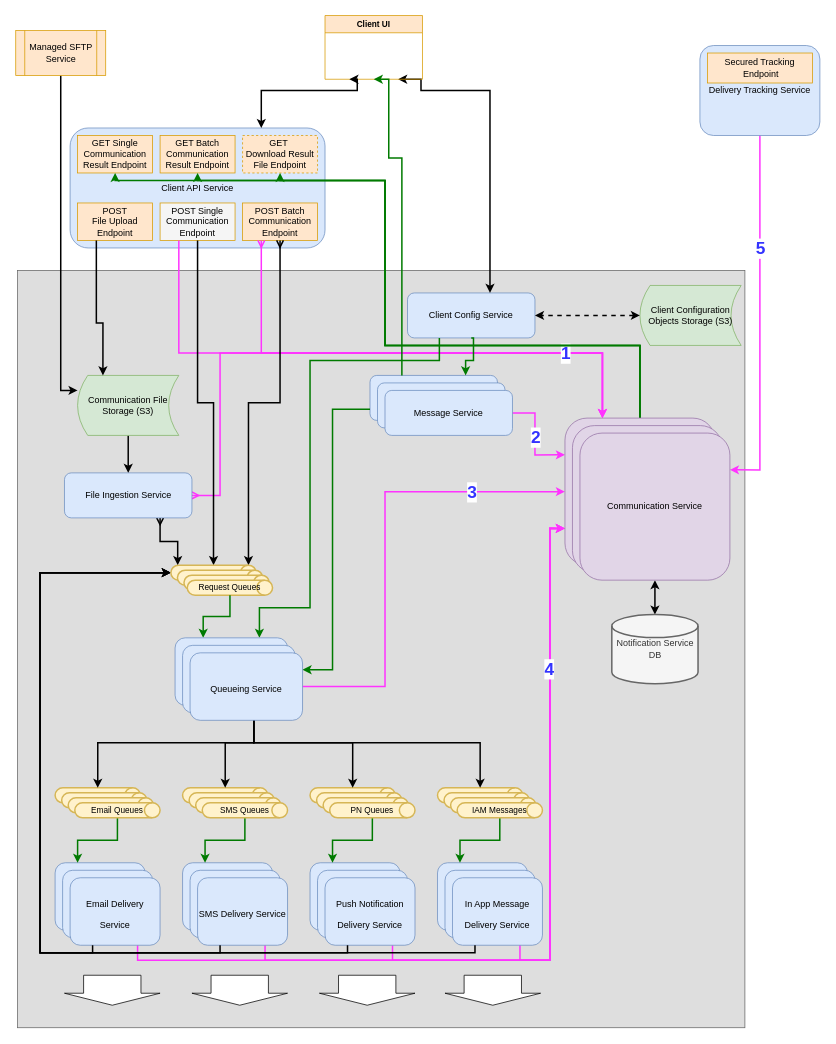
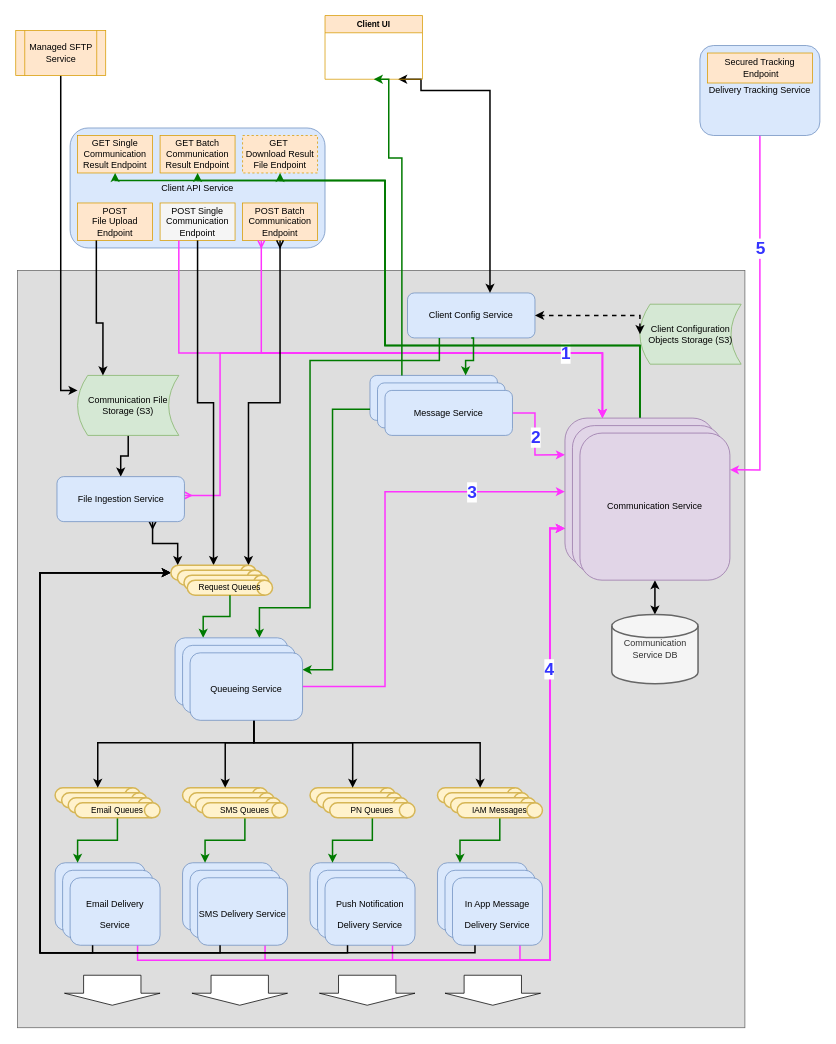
(298, 90) -> none
(691, 315) -> (691, 334)
(128, 495) -> (121, 499)
(656, 649) -> (656, 649)
